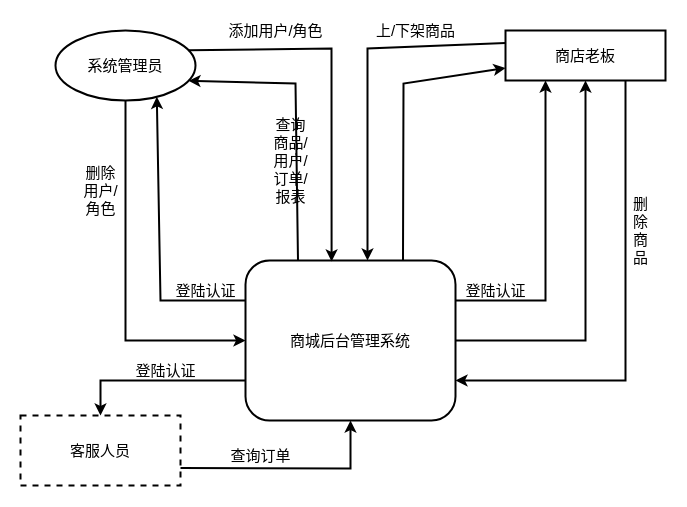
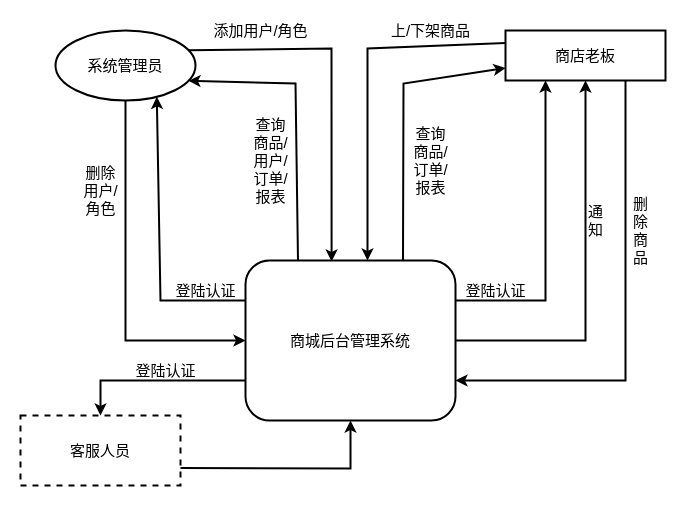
(276, 31) -> (261, 31)
(416, 31) -> (431, 31)
(291, 161) -> (271, 161)
none -> (431, 161)
none -> (596, 221)
(261, 456) -> none
